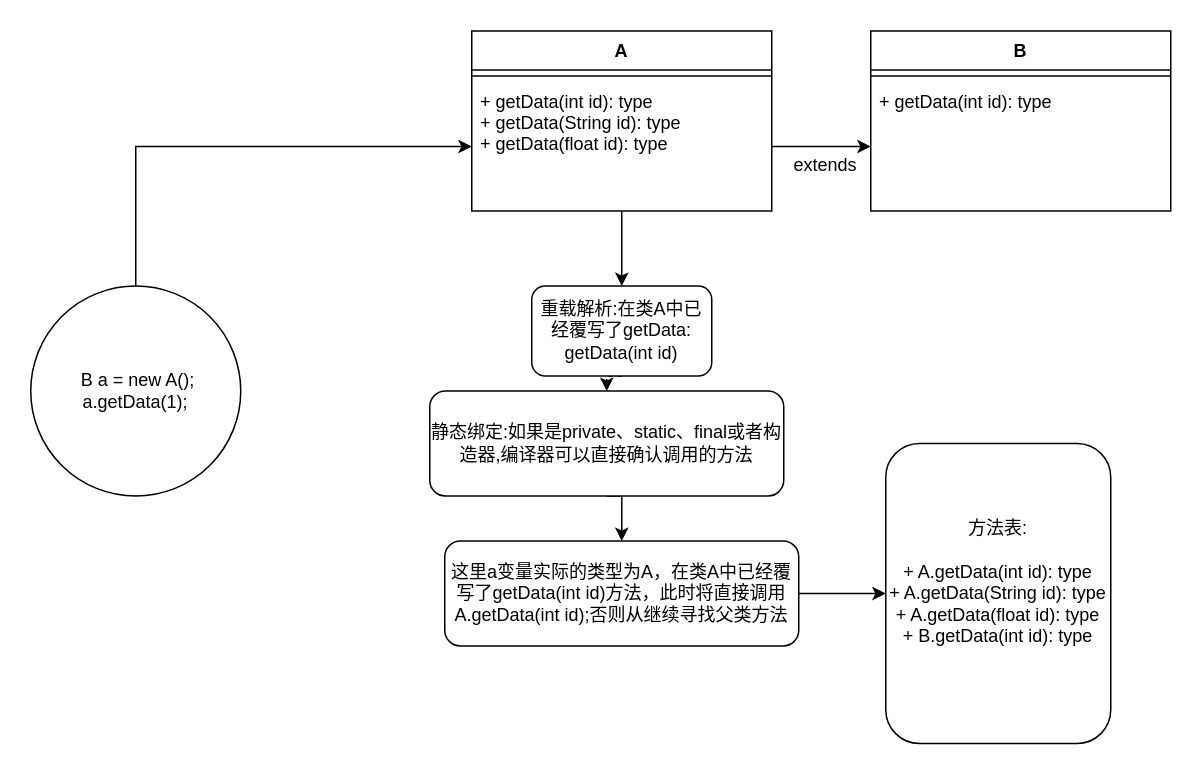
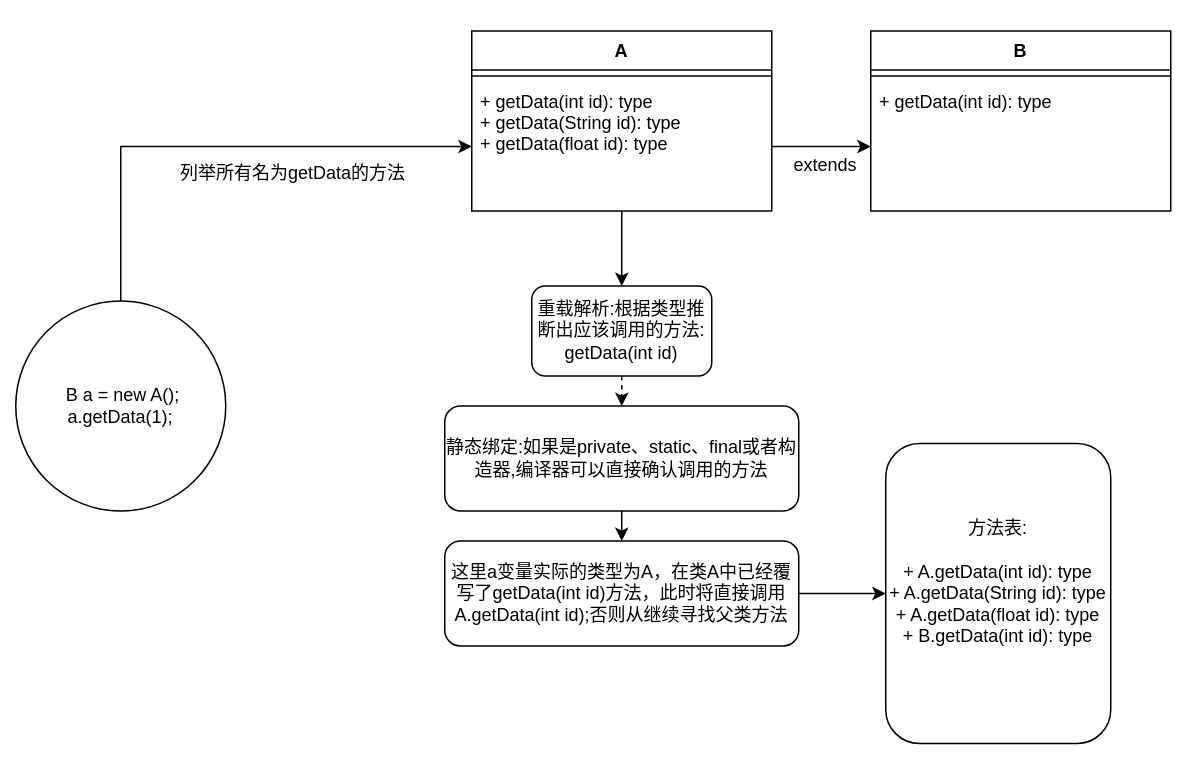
none -> (293, 173)
(622, 331) -> (622, 331)
(136, 391) -> (121, 406)
(607, 443) -> (622, 458)
